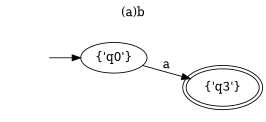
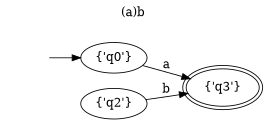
none -> (114, 104)
